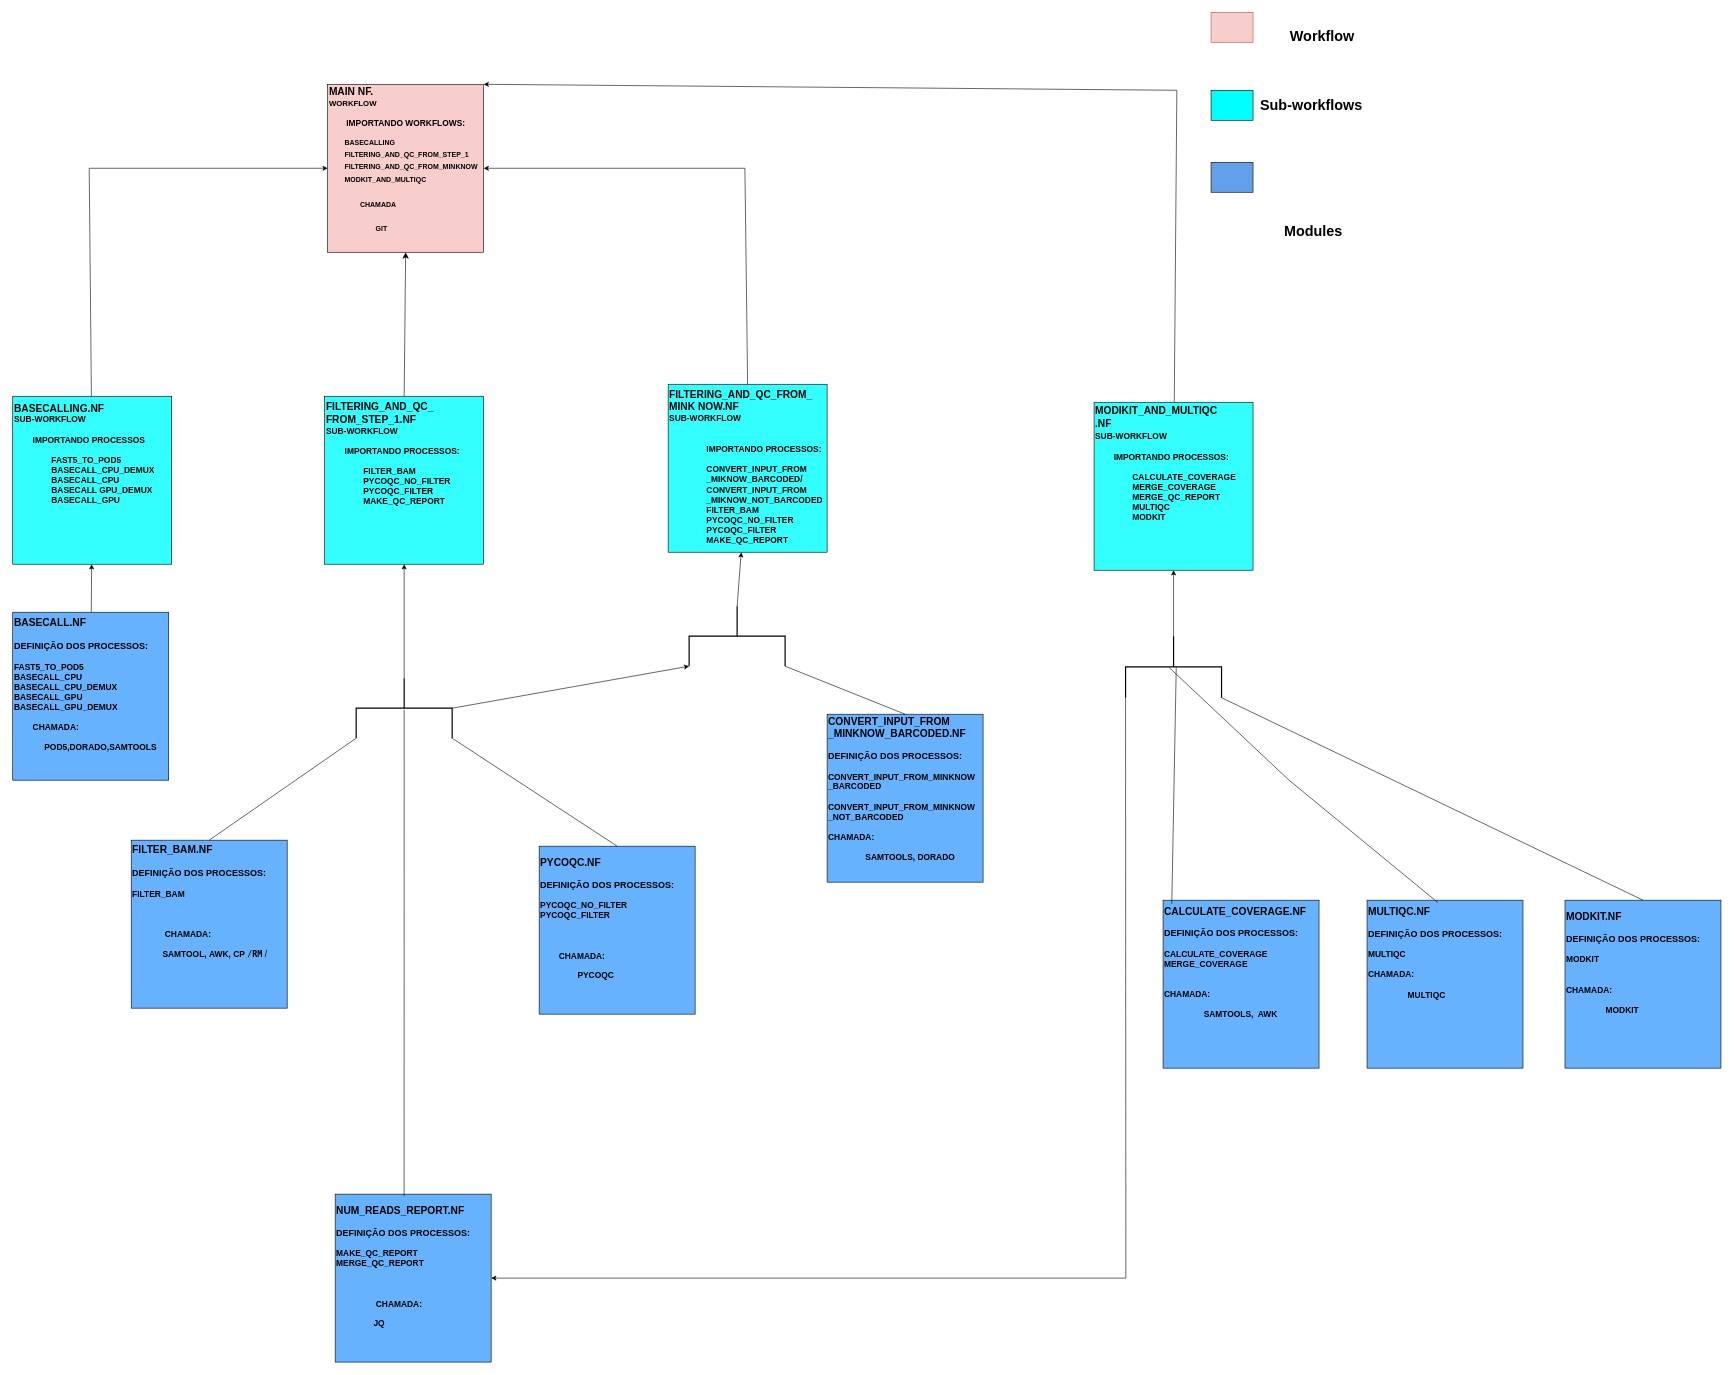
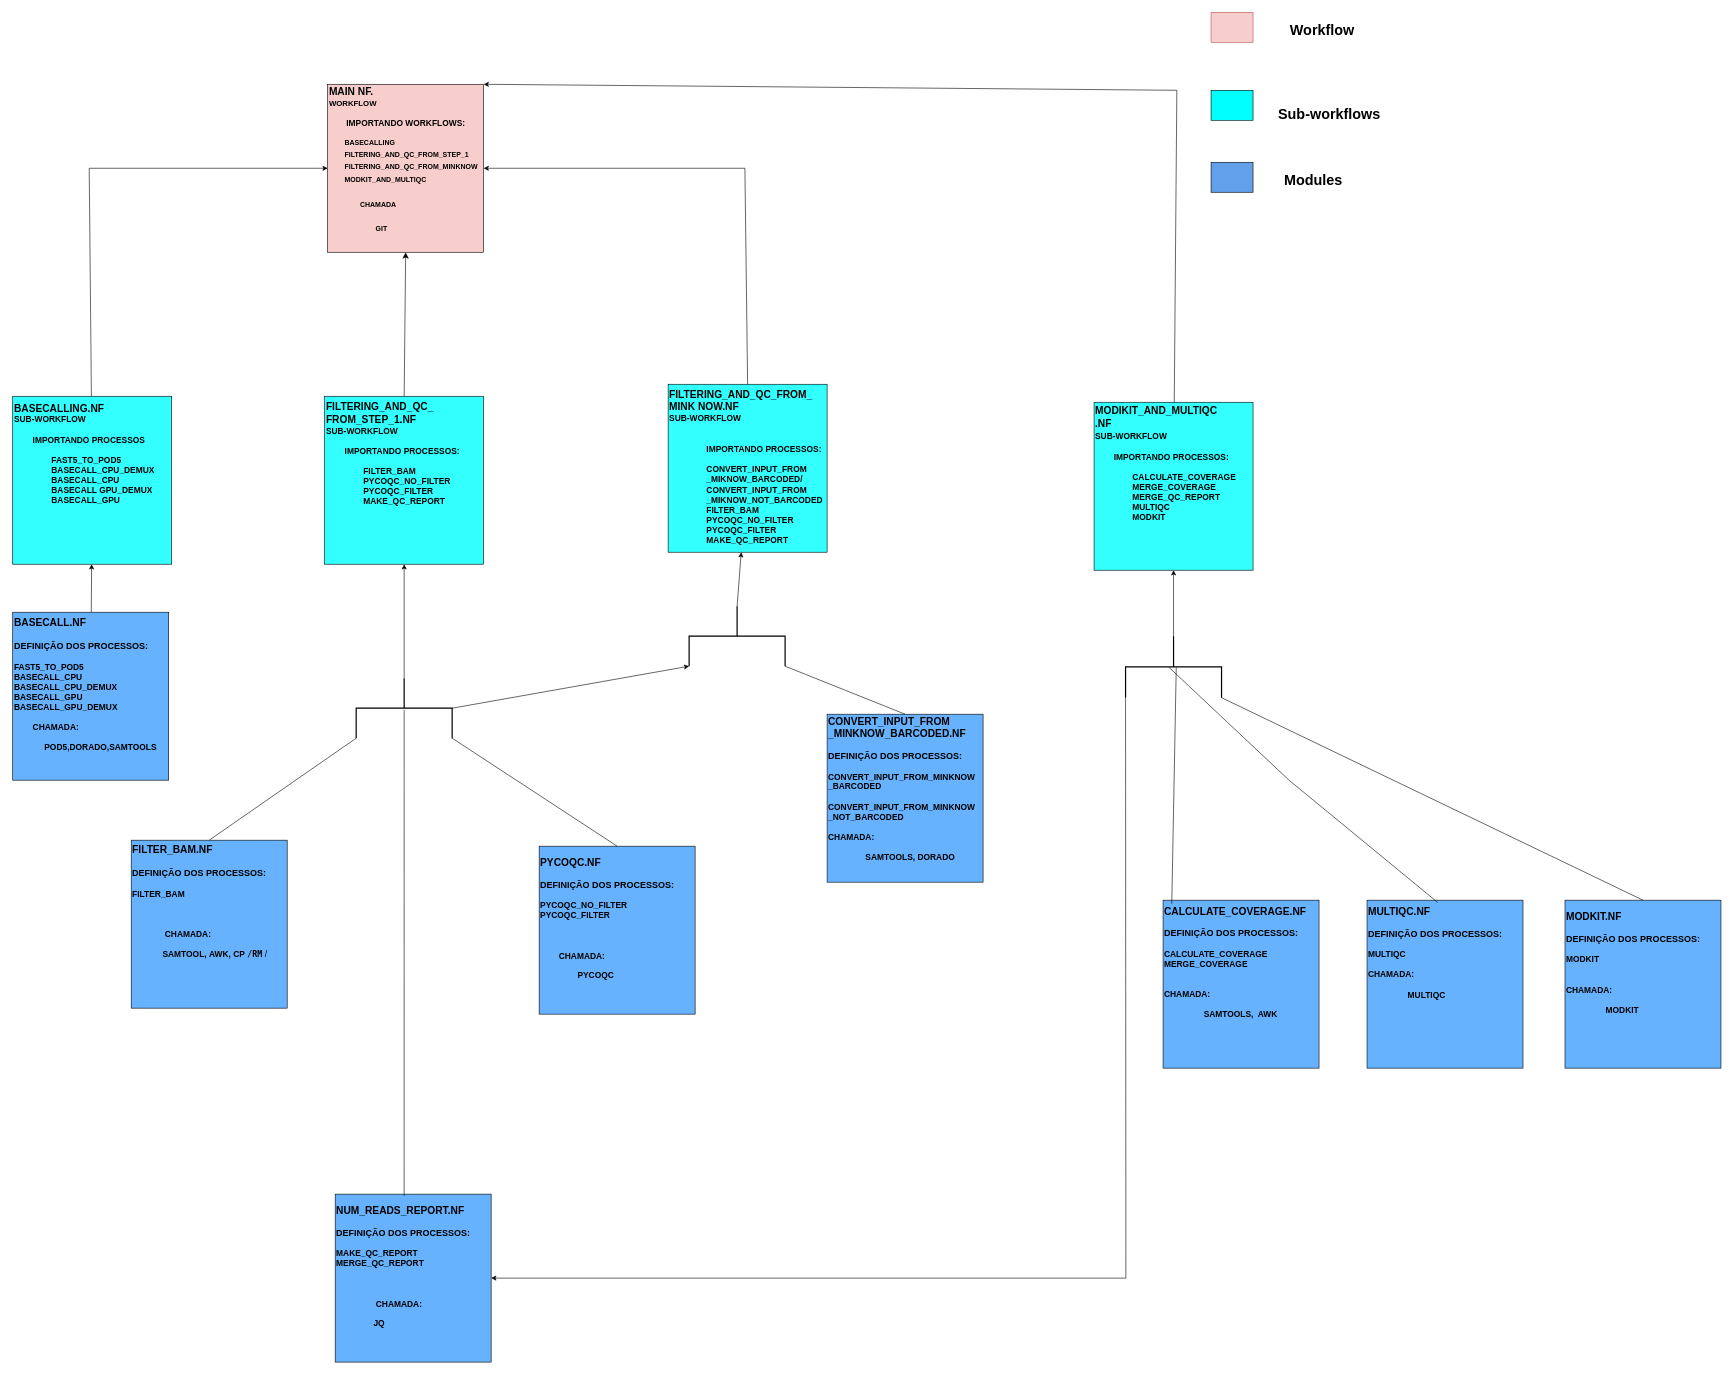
(1322, 36) -> (1322, 30)
(1313, 108) -> (1331, 117)
(1337, 234) -> (1337, 183)
